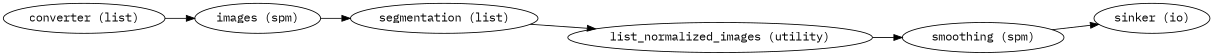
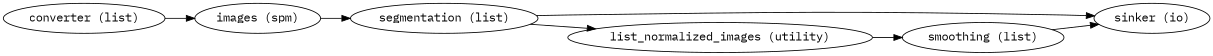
none -> (811, 12)
(983, 38) -> (983, 38)
